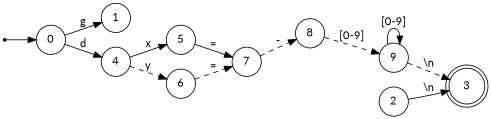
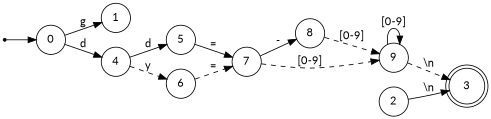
(148, 44) -> (148, 44)
(275, 49) -> (275, 49)
none -> (316, 68)
